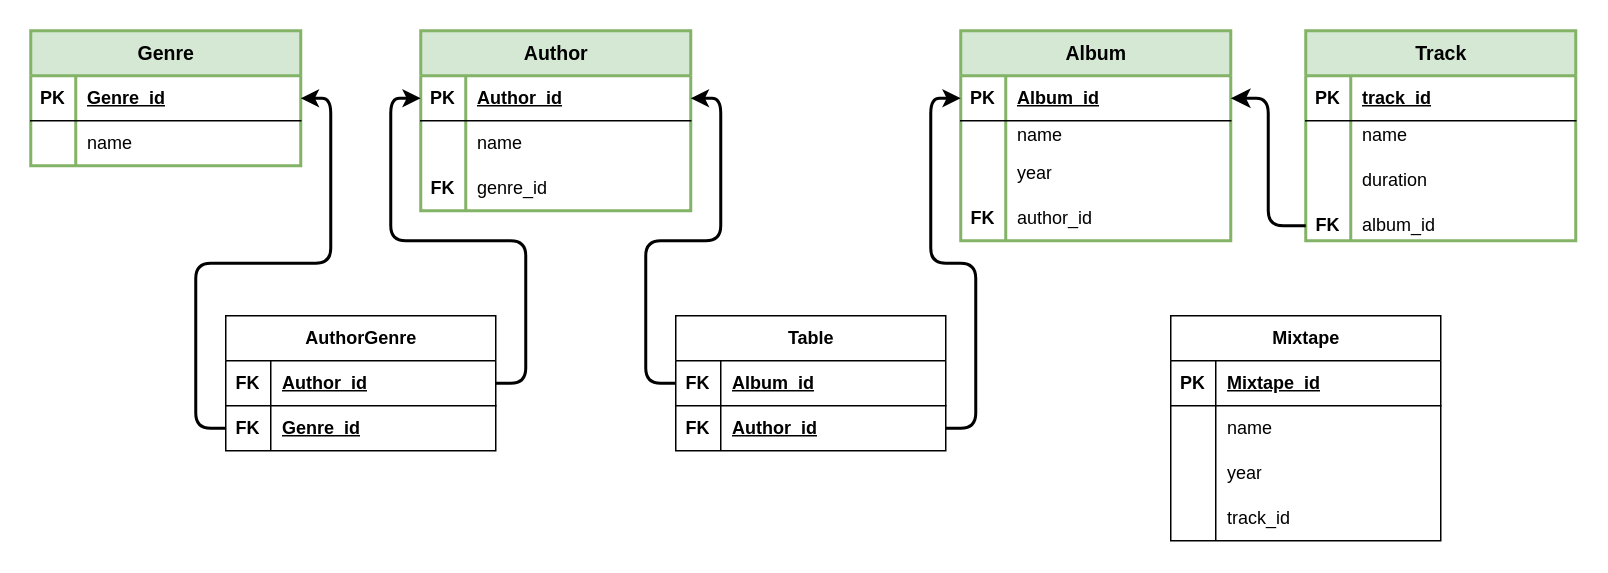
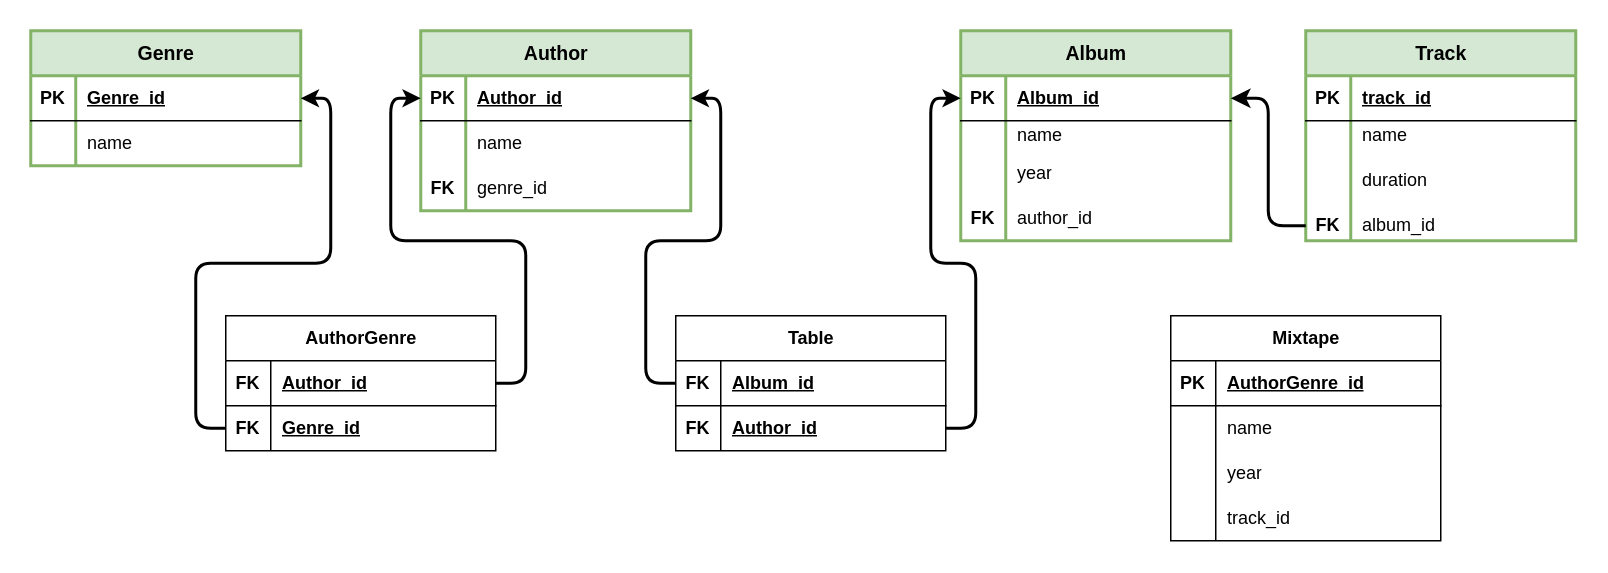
(1273, 383) -> (1296, 383)
